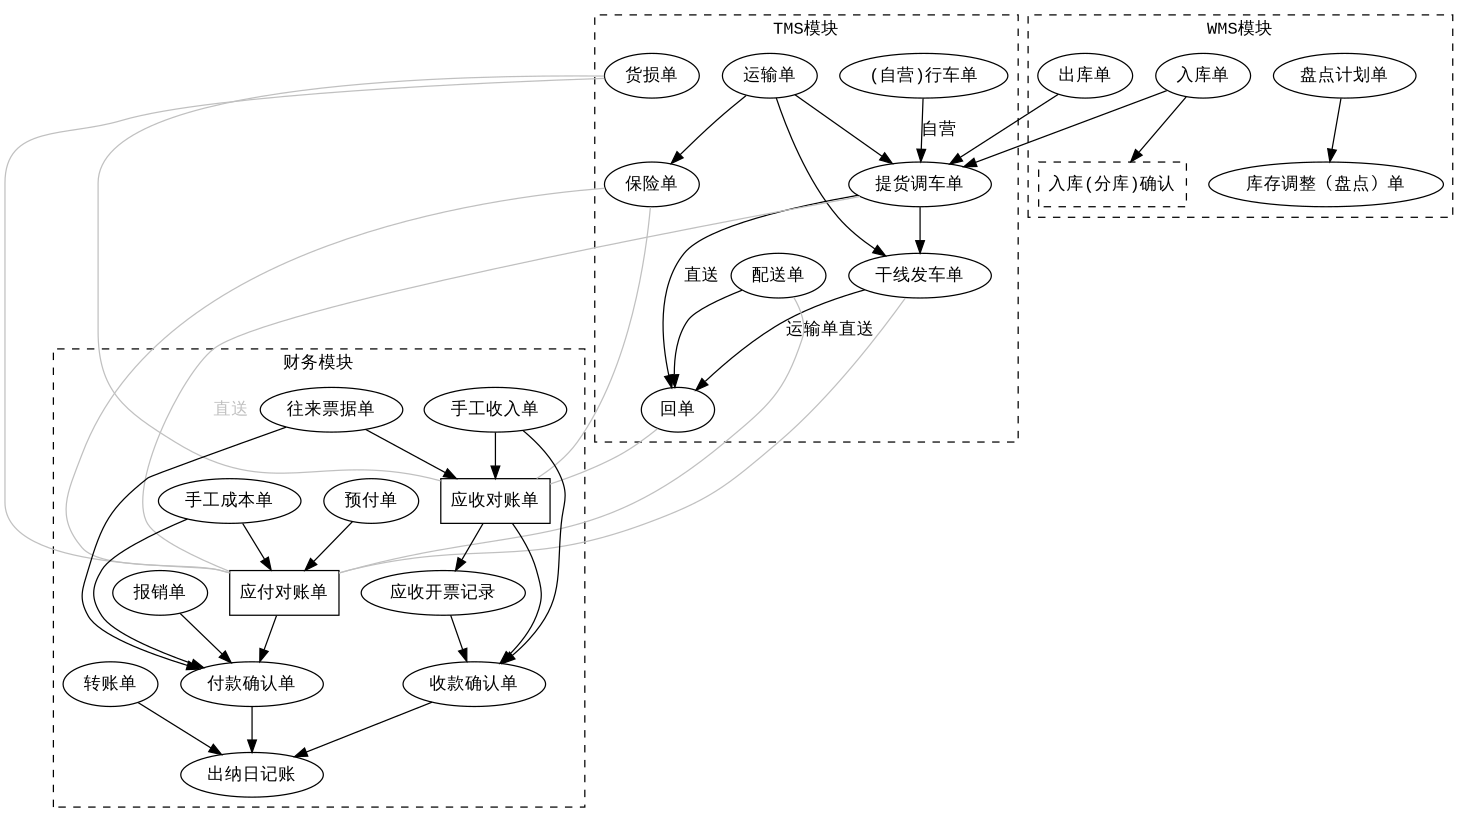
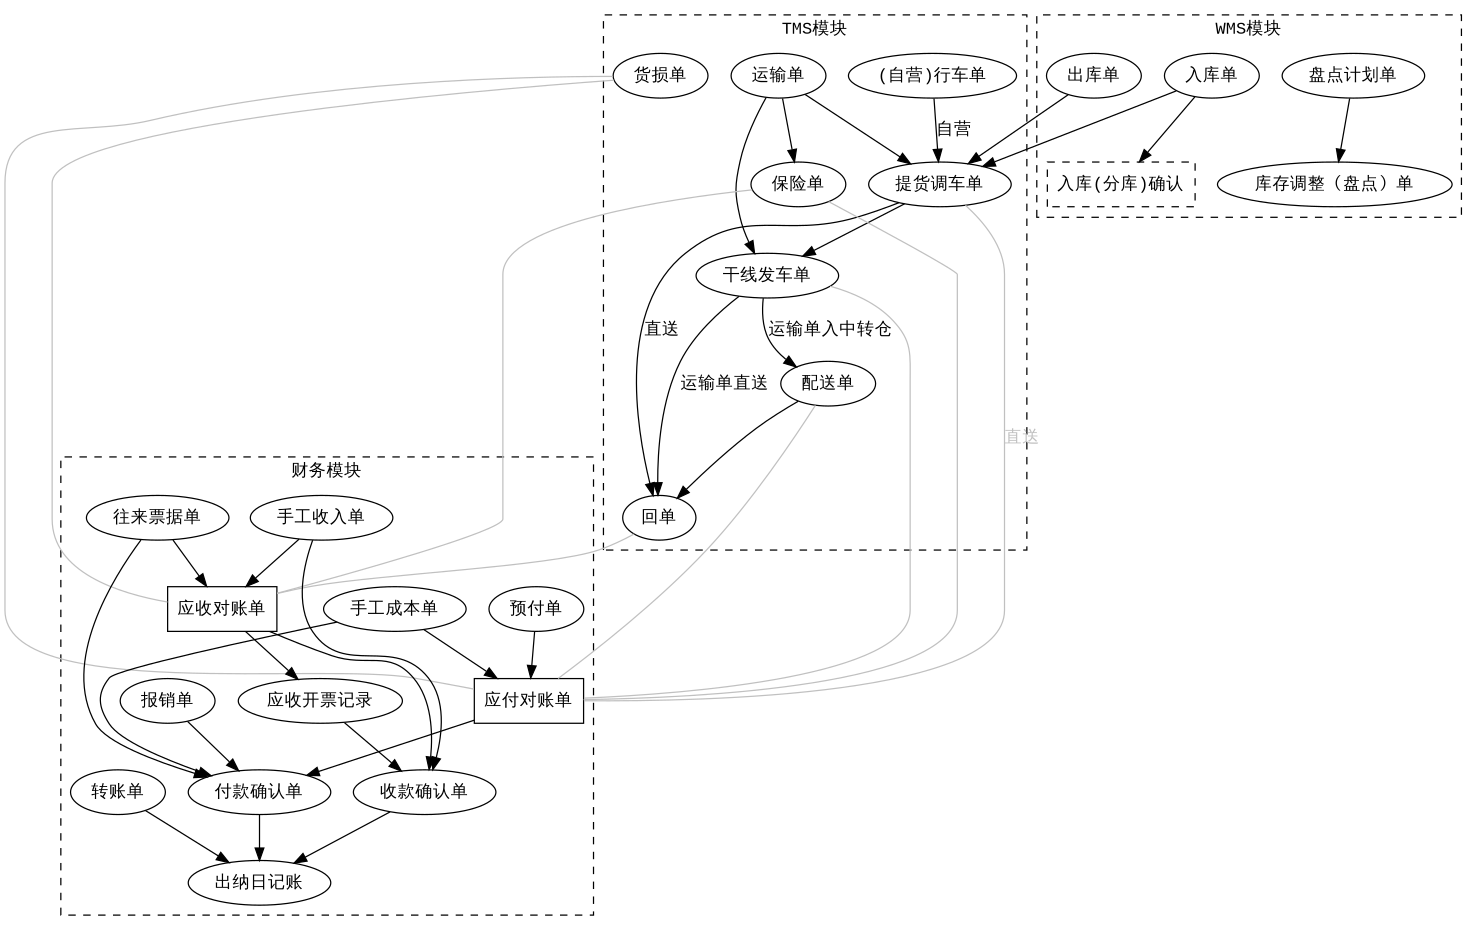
none -> (766, 332)
